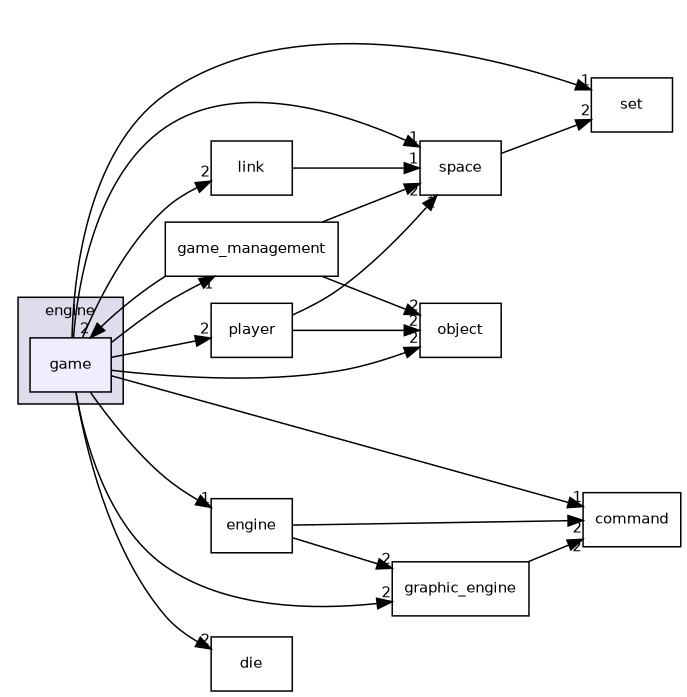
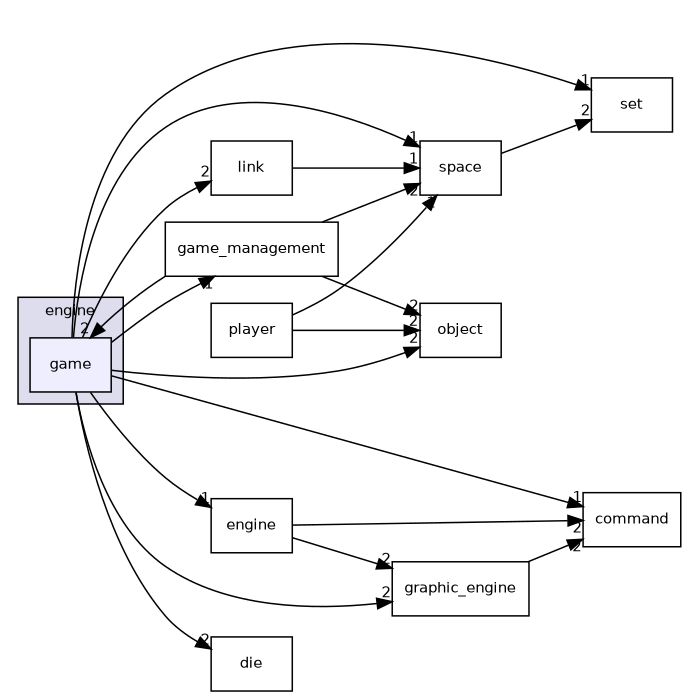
(153, 349) -> none
